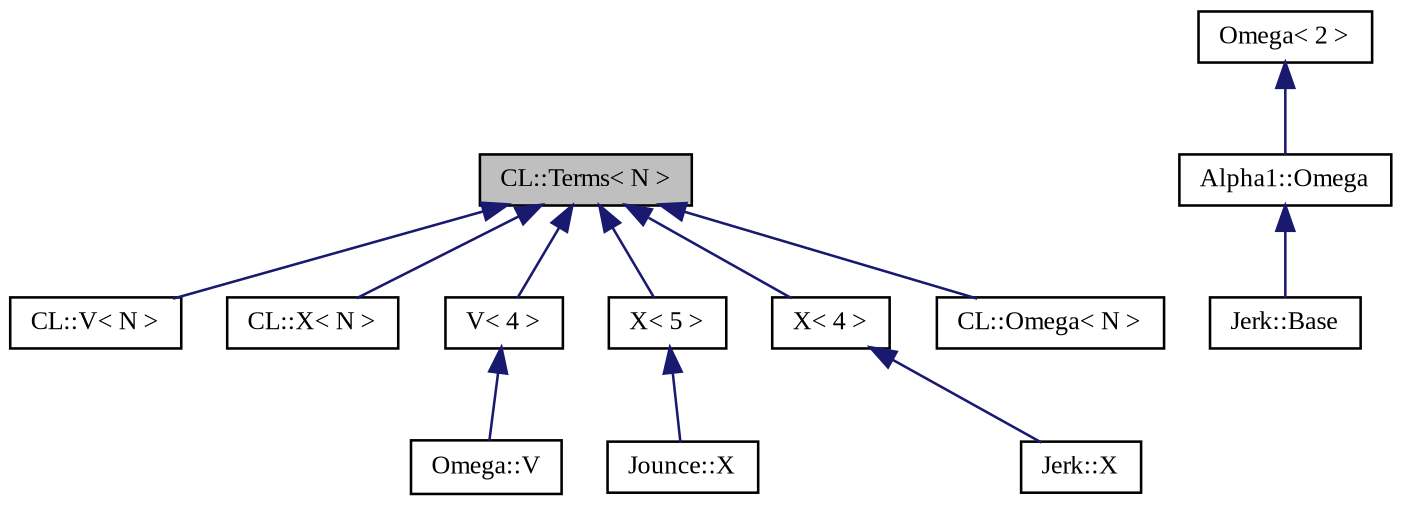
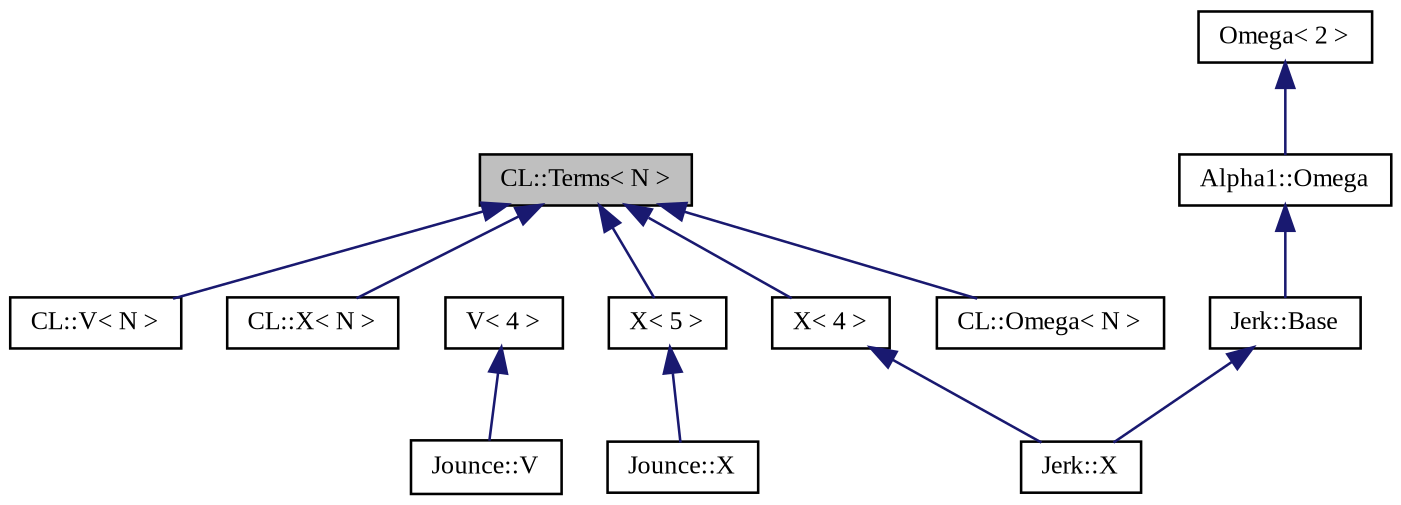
(538, 263) -> none
none -> (1173, 402)
(486, 467) -> (486, 467)
